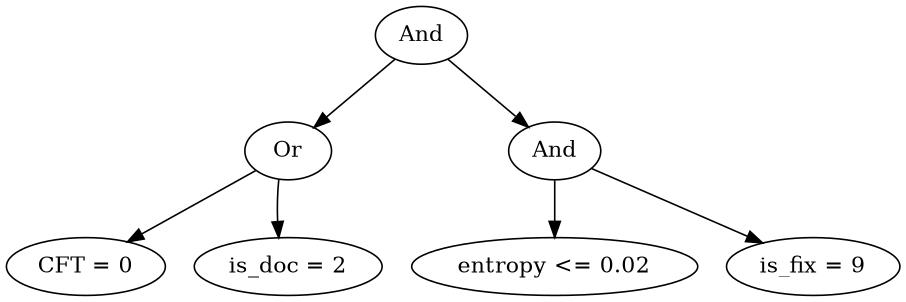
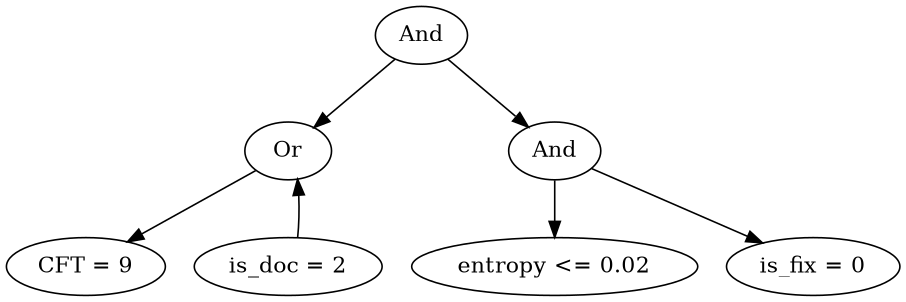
(277, 200) -> (299, 217)
(86, 267) -> (86, 267)
(813, 267) -> (813, 267)
